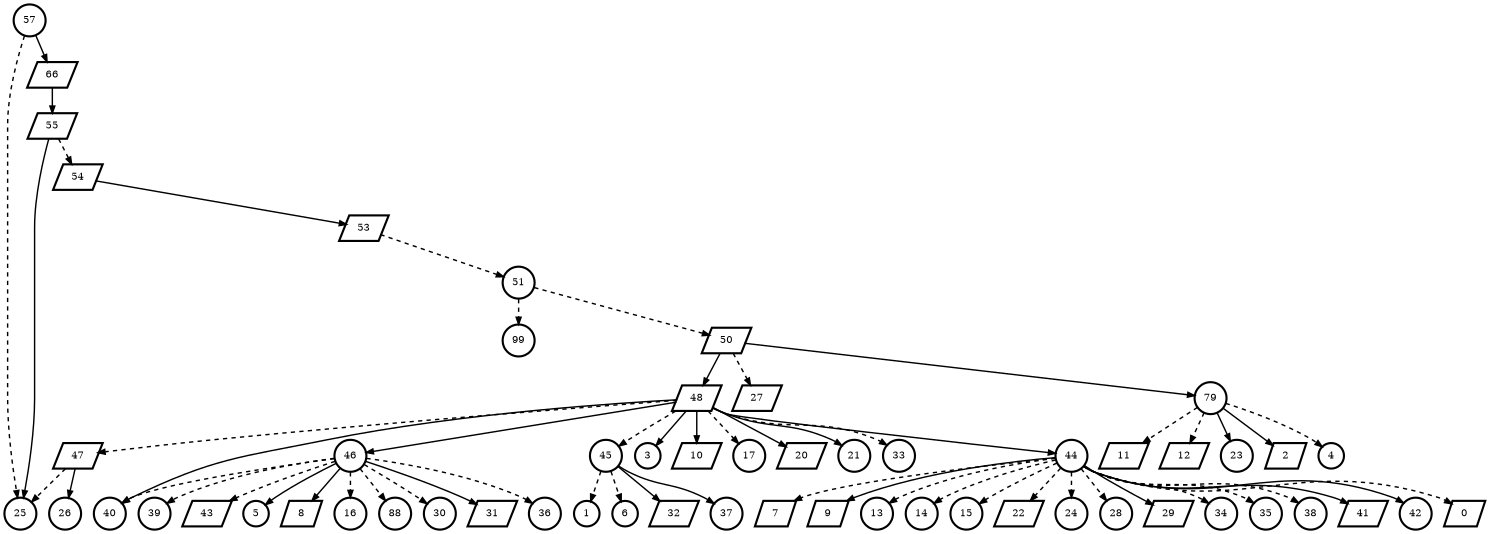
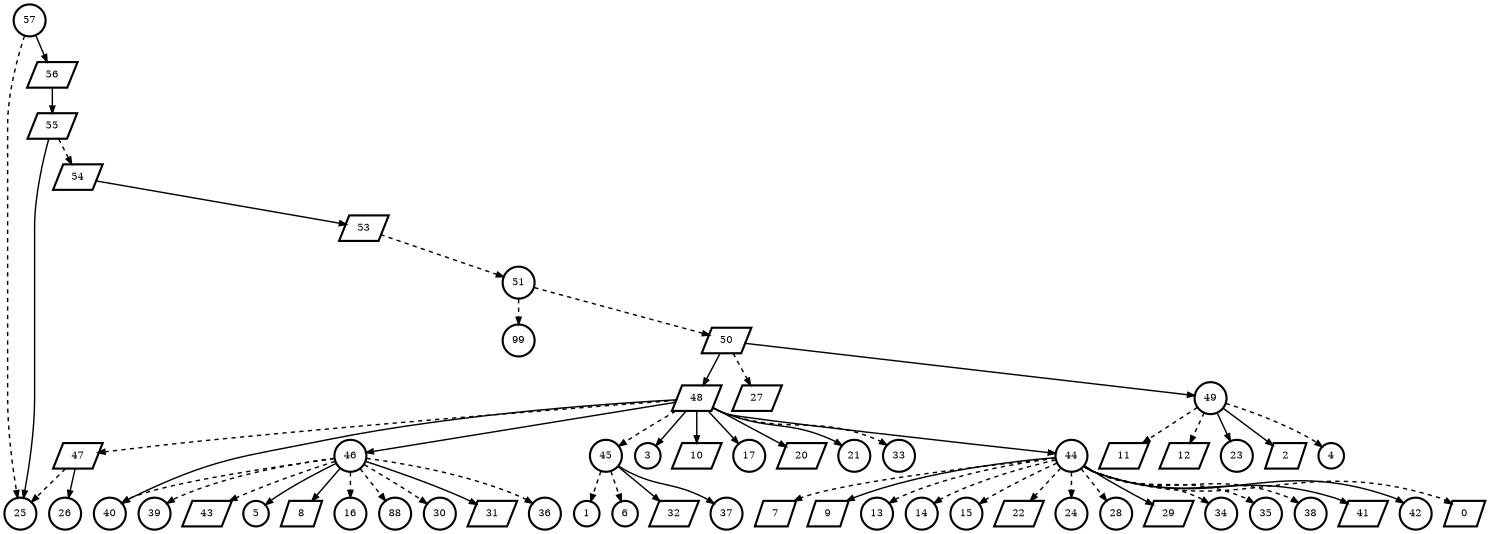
(52, 75) -> (52, 75)
(1211, 398) -> (1211, 398)
(721, 425) -> (721, 425)
